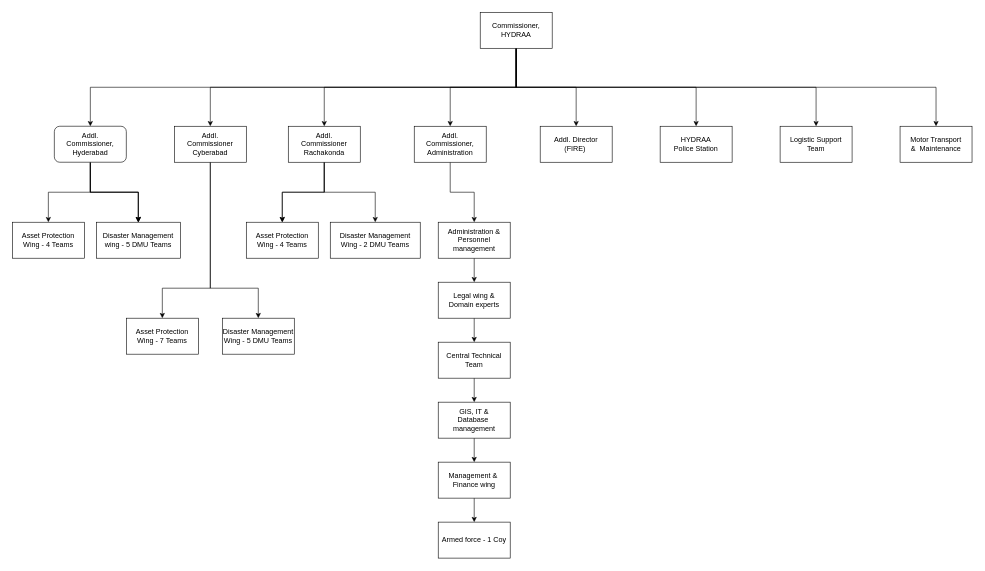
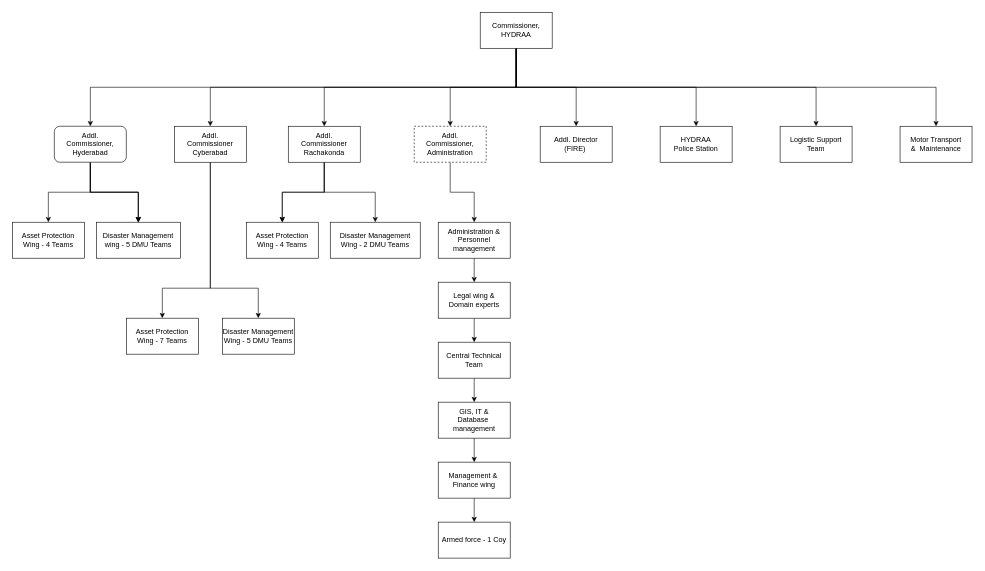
(450, 144) -> (450, 144)
